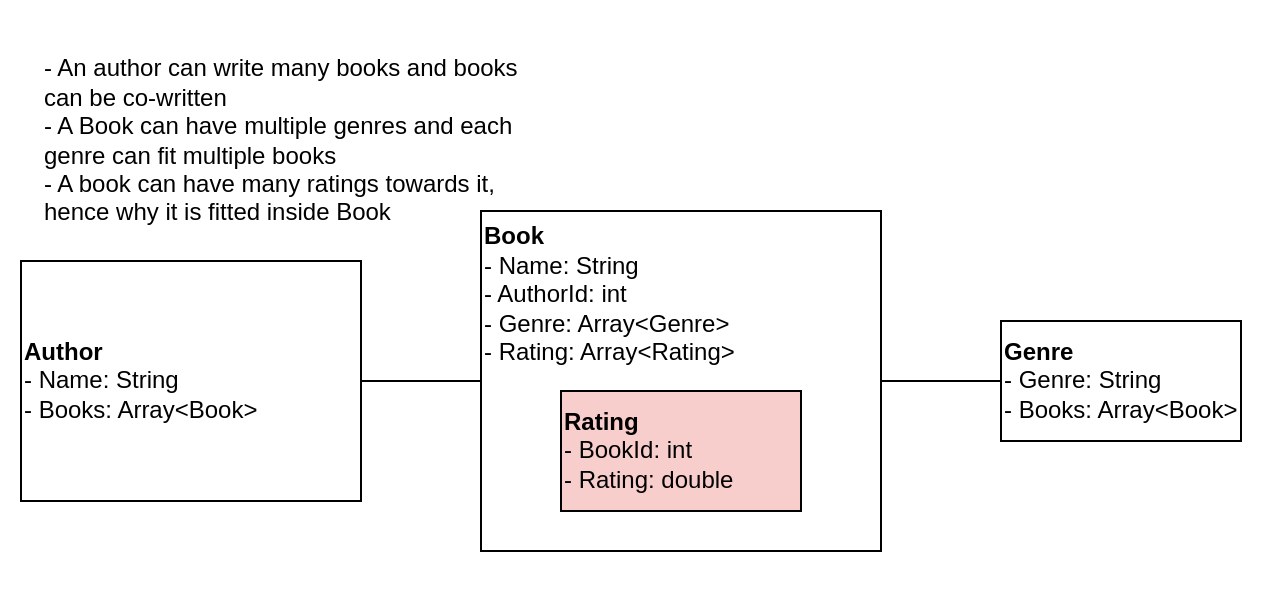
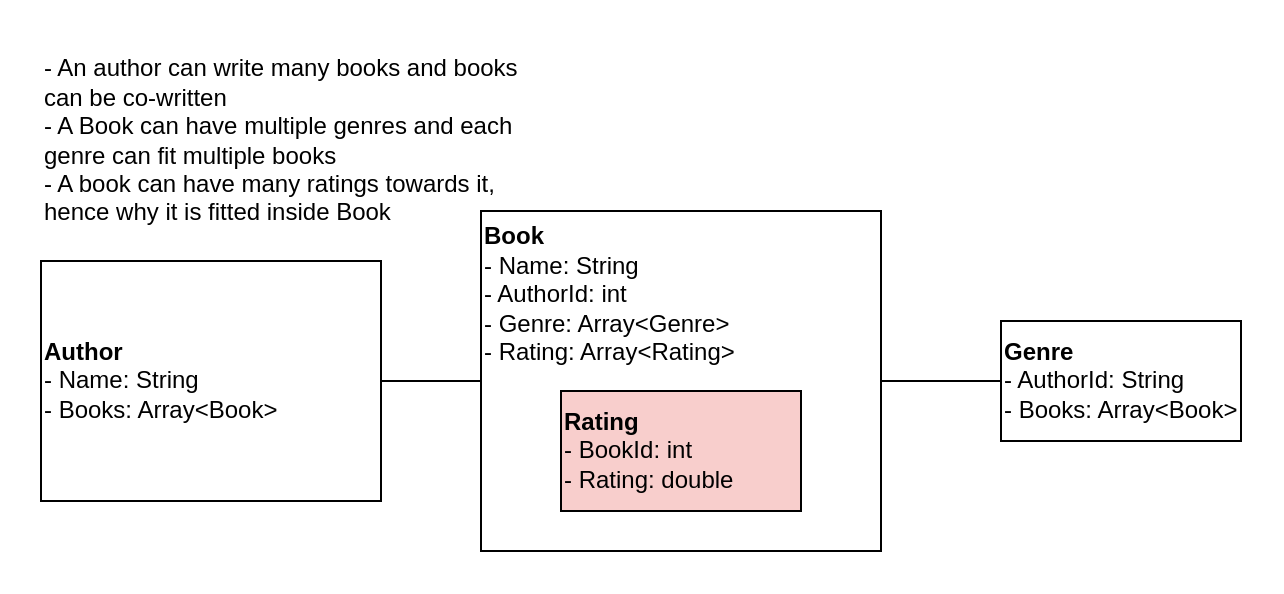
(191, 381) -> (211, 381)
(1123, 381) -> (1123, 381)
